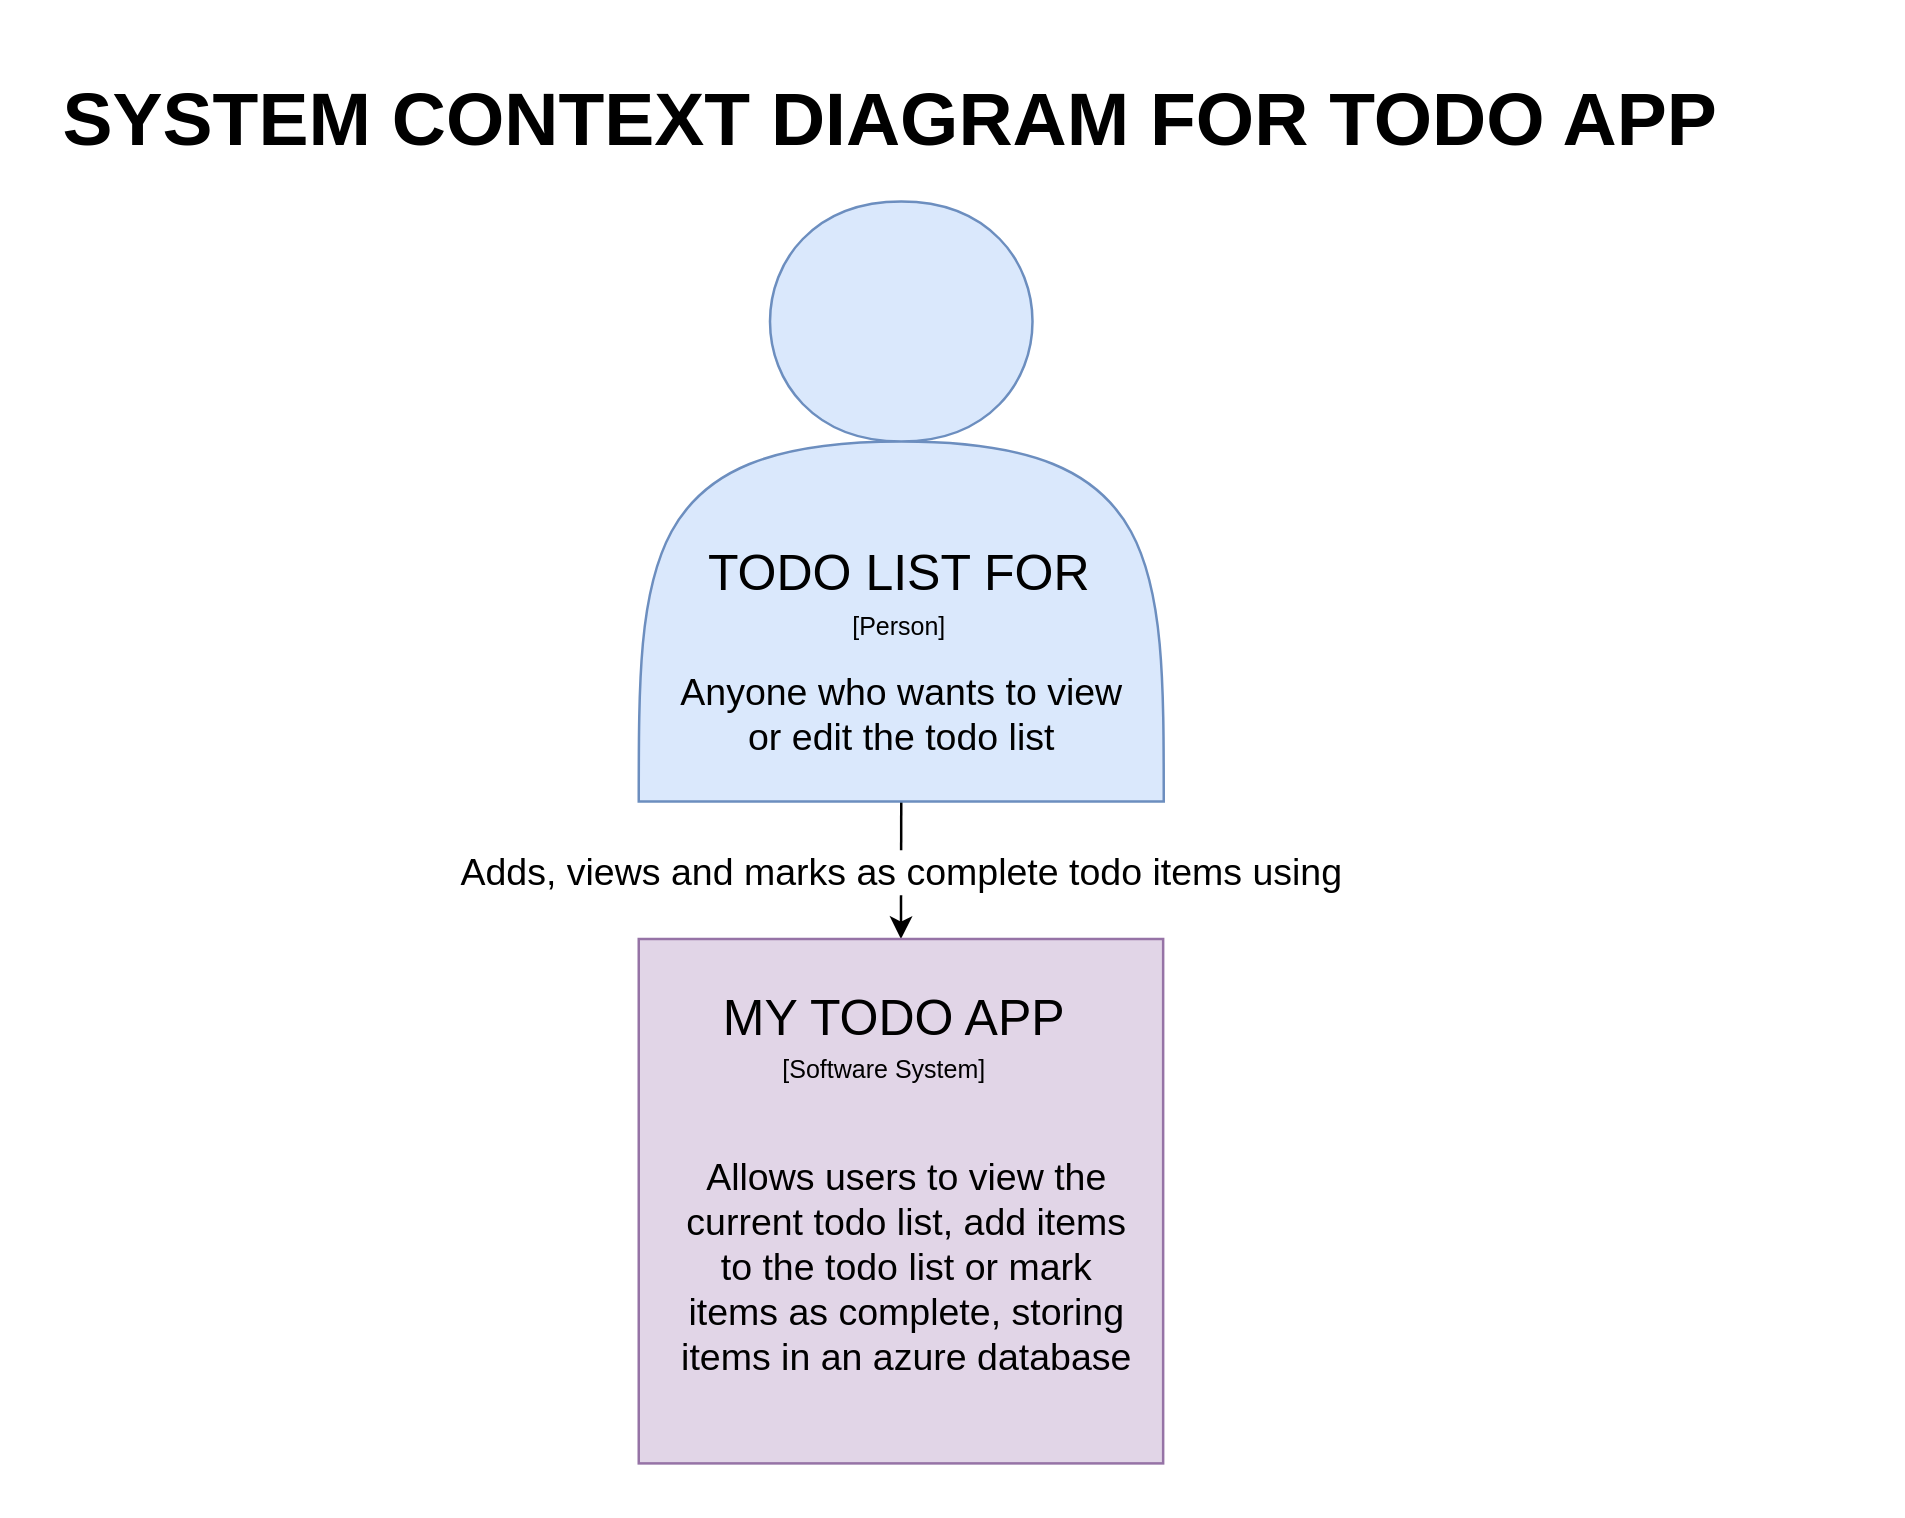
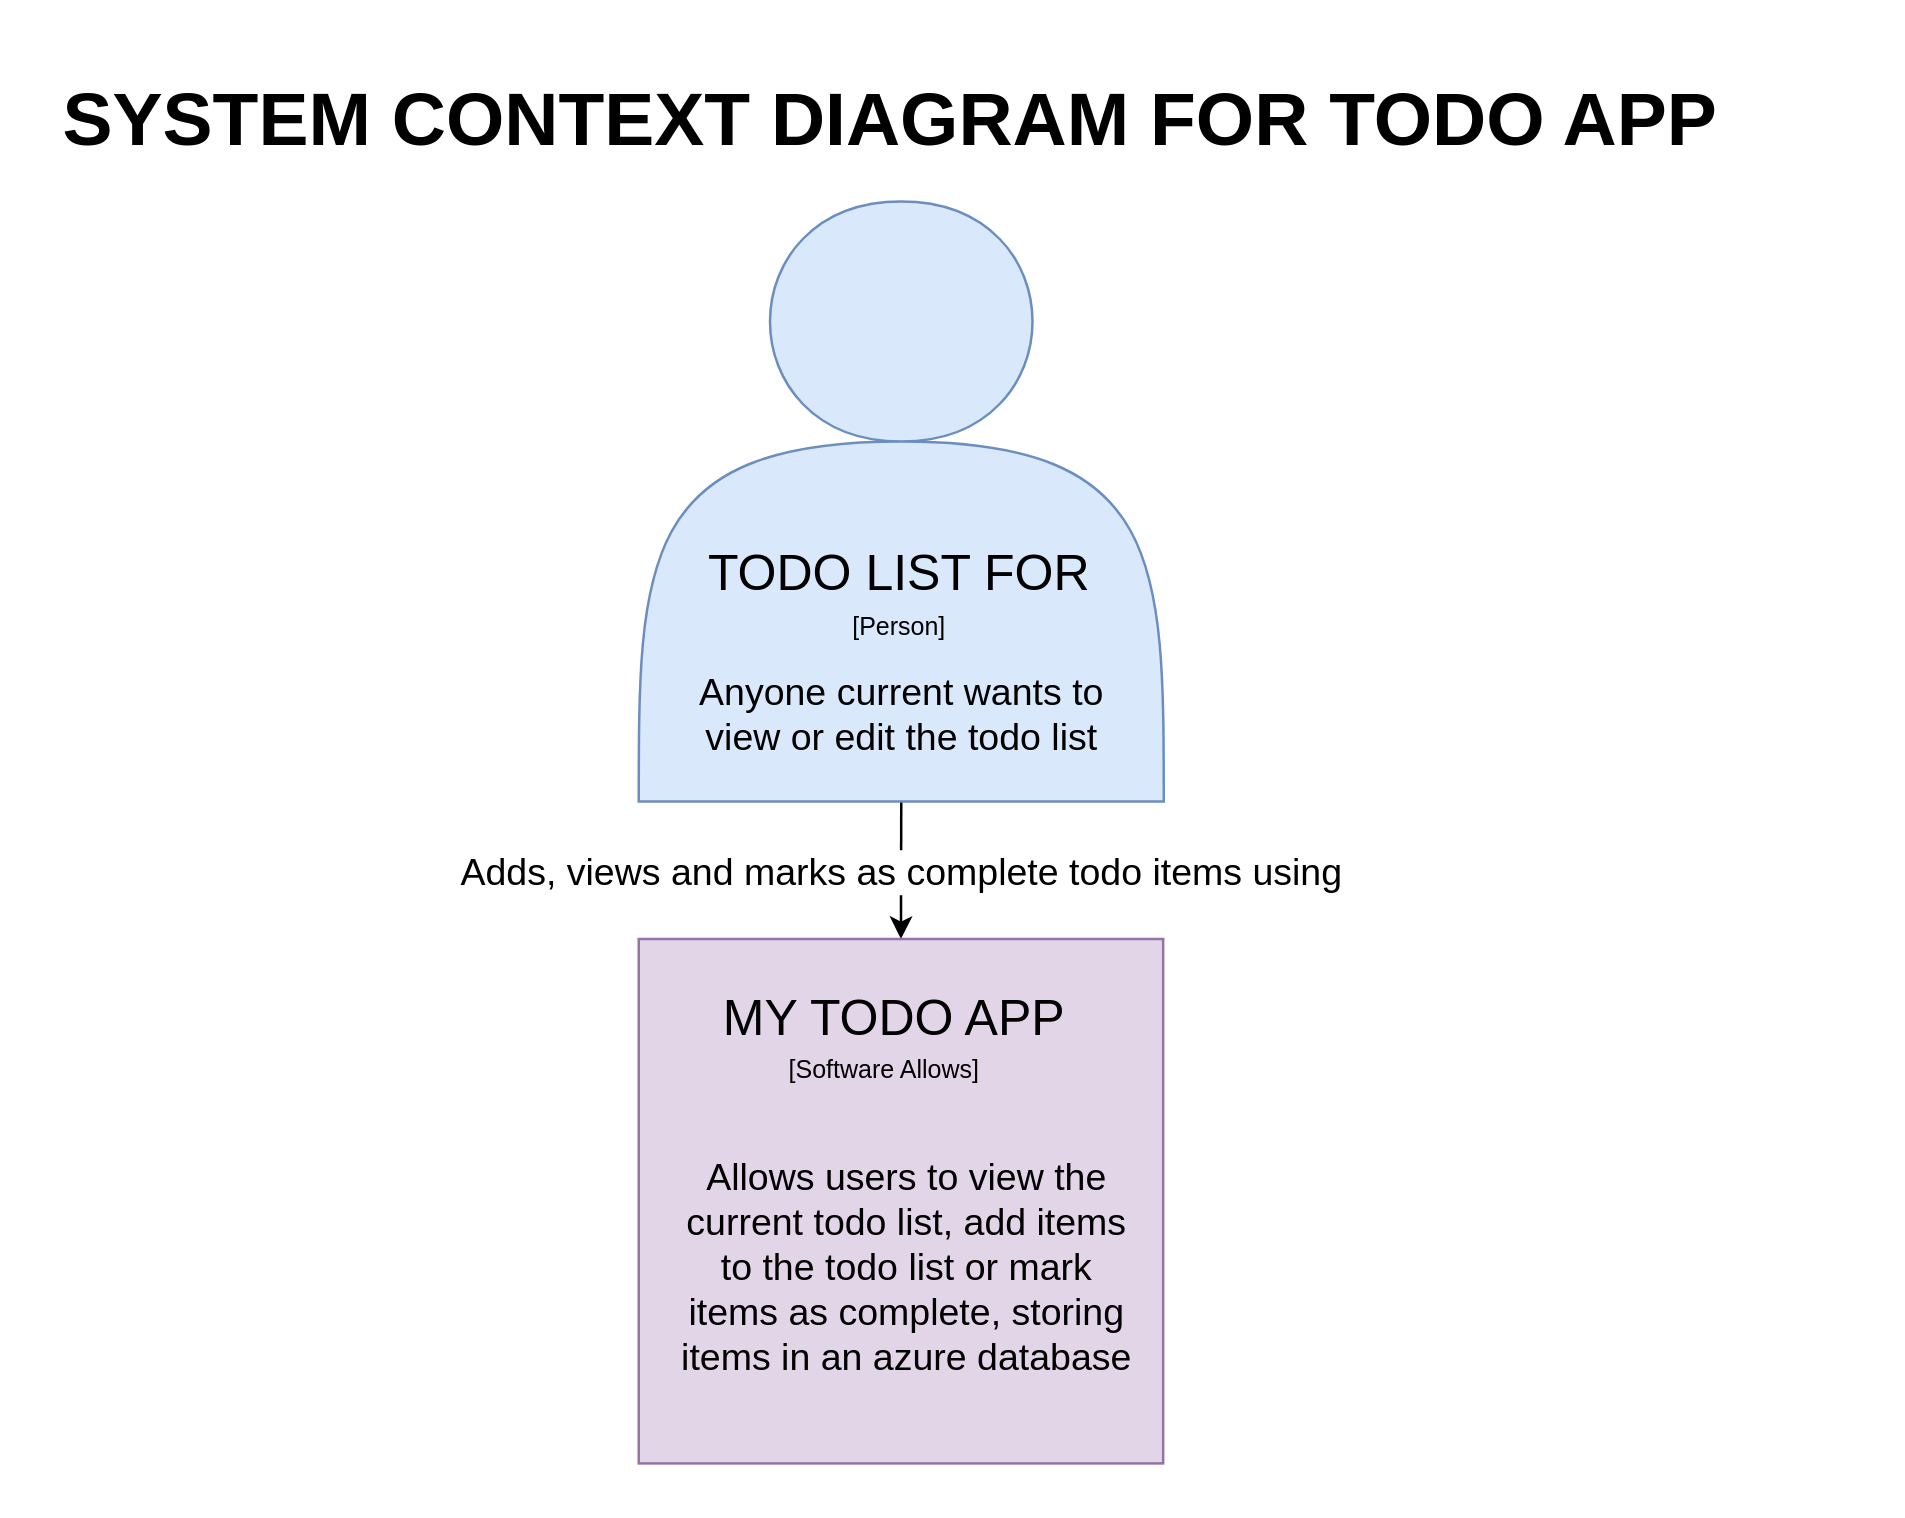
(903, 714) -> (903, 714)
(885, 1069) -> (885, 1069)
